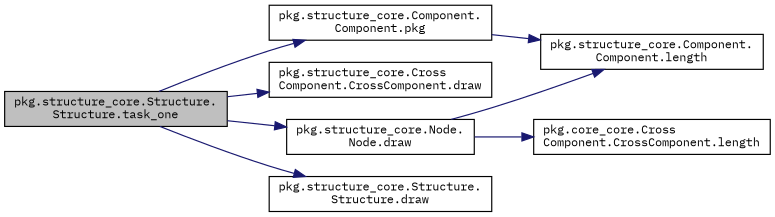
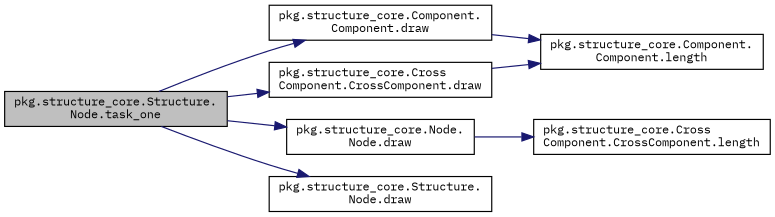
(380, 23) -> (380, 23)
(523, 98) -> (510, 66)
(116, 109) -> (116, 109)
(652, 137) -> (652, 137)
(380, 194) -> (380, 194)
